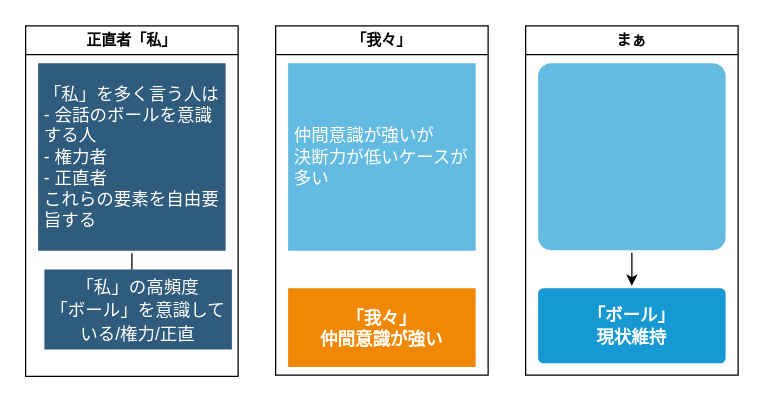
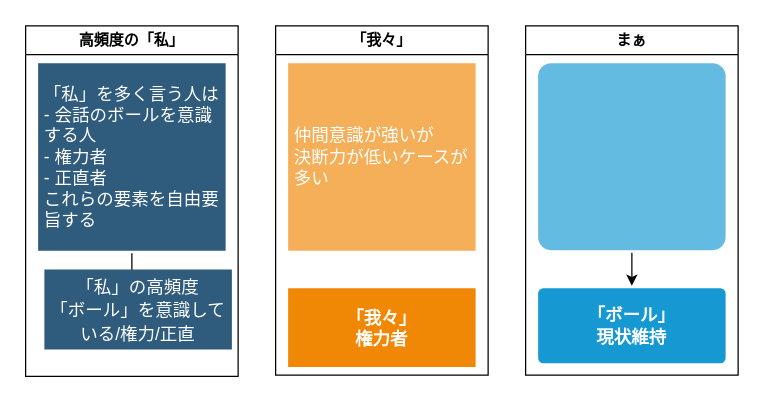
(132, 41) -> (132, 41)
(382, 157) -> (382, 157)
(382, 328) -> (382, 328)
